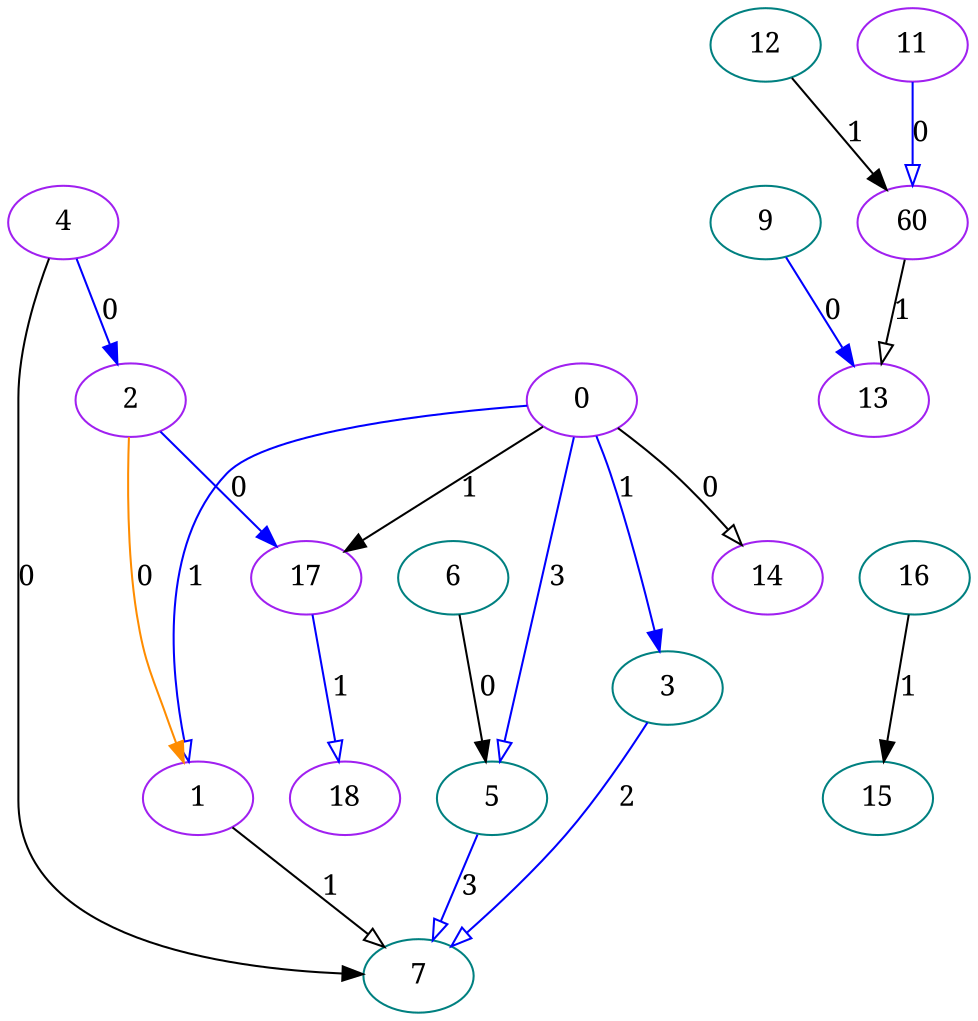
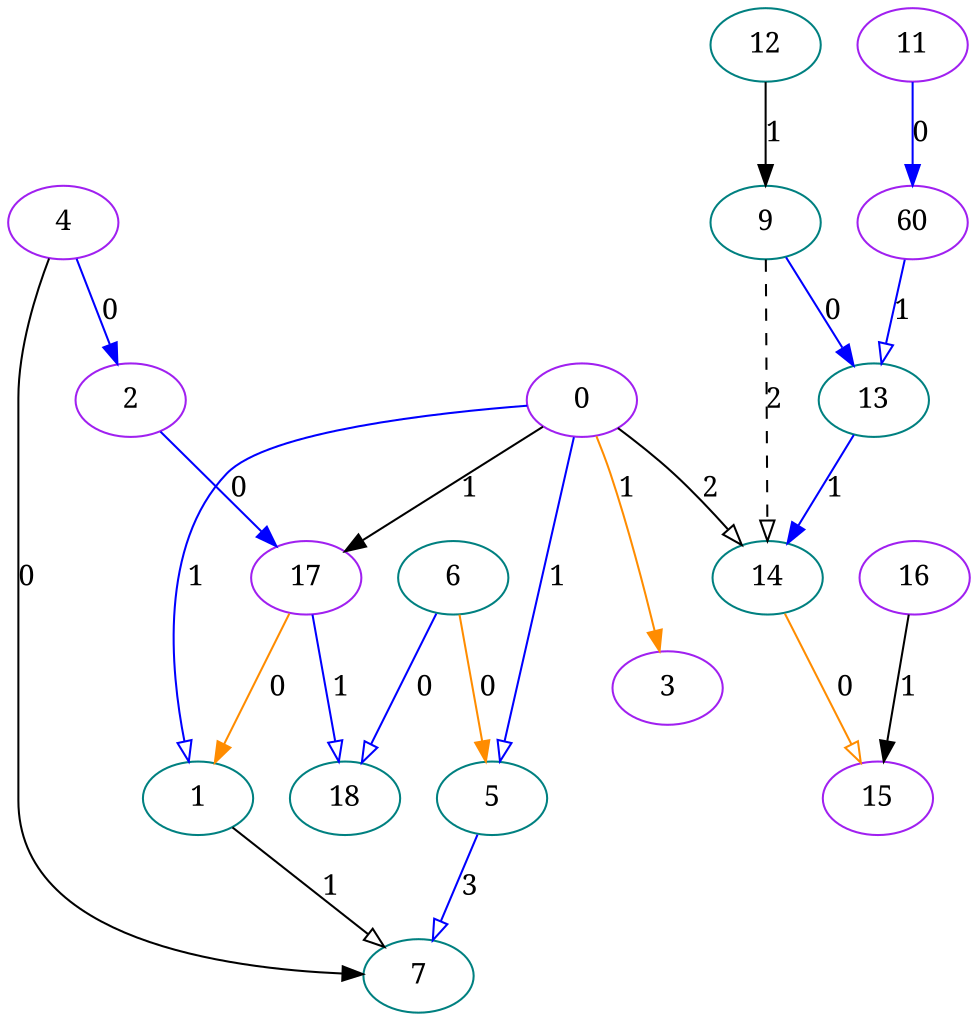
(913, 123) -> (913, 123)
(833, 126) -> (766, 123)
(895, 301) -> (895, 301)
none -> (767, 390)
(874, 400) -> (874, 400)
none -> (826, 480)
(710, 489) -> (710, 489)
(629, 533) -> (629, 533)
(557, 578) -> (557, 578)
(768, 578) -> (768, 578)
(915, 578) -> (915, 578)
(134, 593) -> (257, 679)
(471, 678) -> (471, 678)
none -> (404, 679)
none -> (818, 679)
(668, 688) -> (668, 688)
(198, 798) -> (198, 798)
(345, 798) -> (345, 798)
(878, 798) -> (878, 798)
(566, 835) -> none
